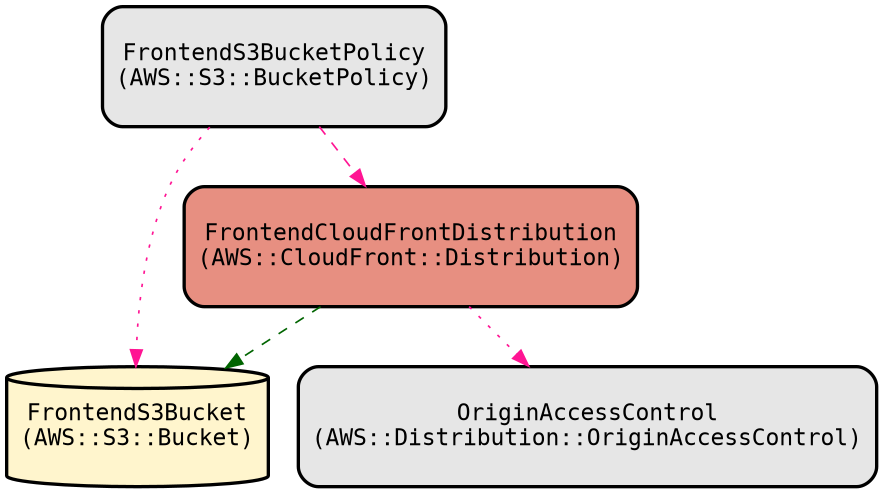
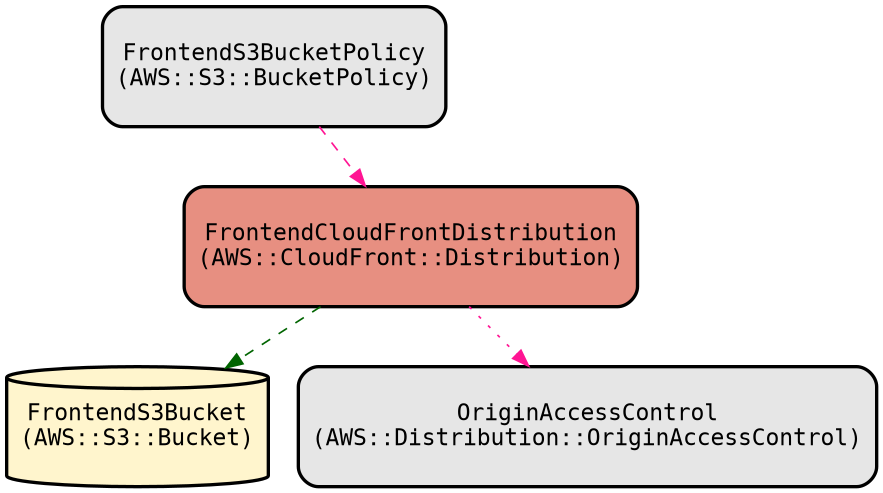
(153, 231) -> none
